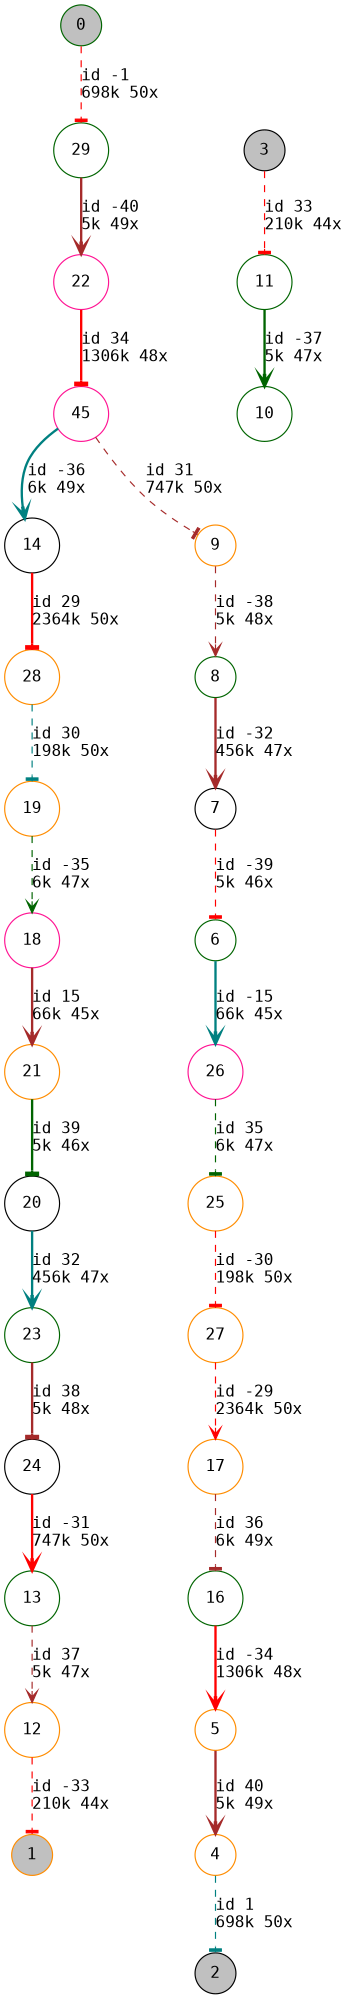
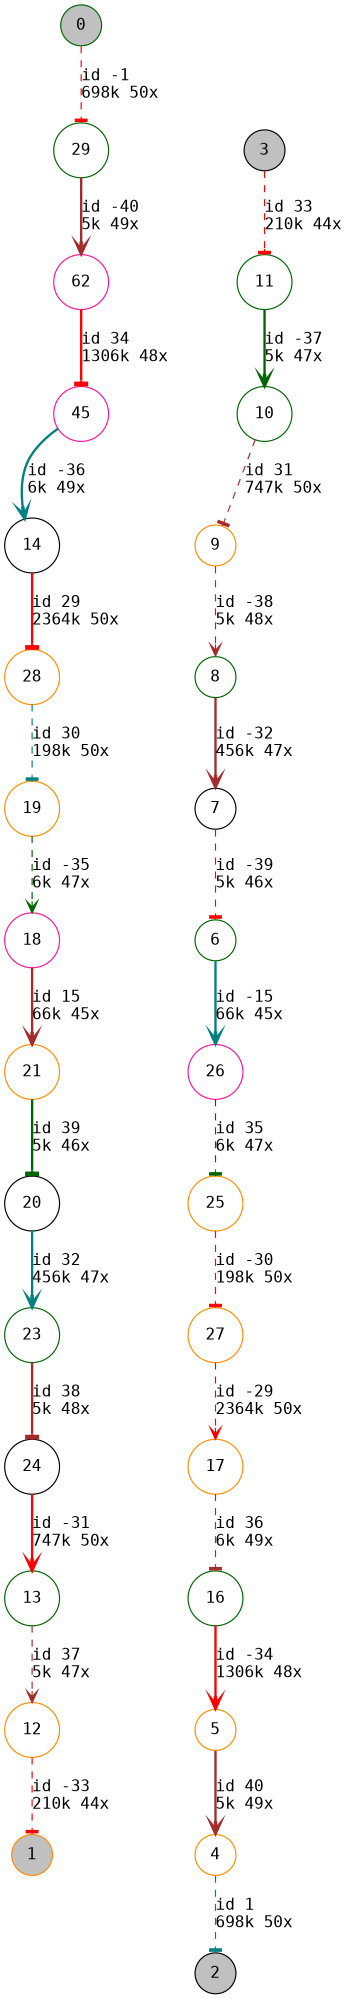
(81, 282) -> (81, 282)
(138, 490) -> (240, 480)
